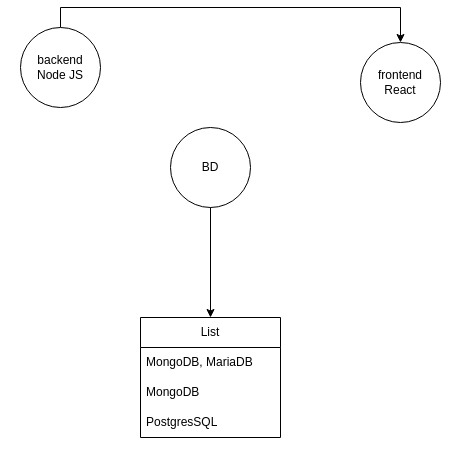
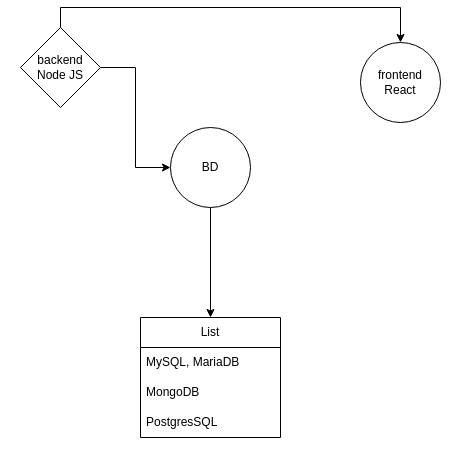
(61, 68) -> (61, 68)
none -> (136, 114)
(196, 363) -> (189, 363)
